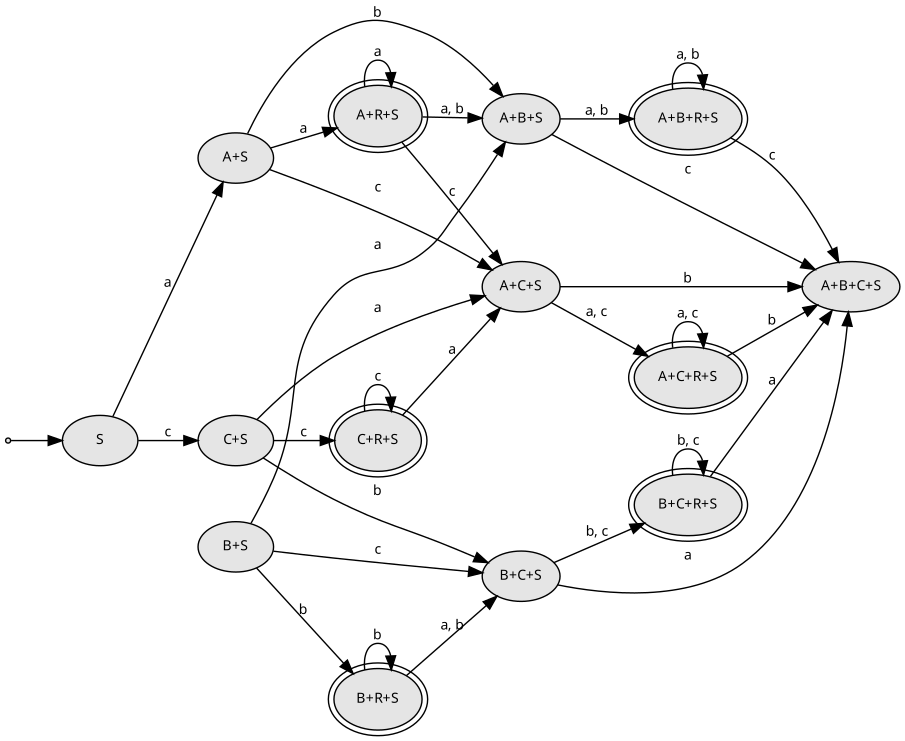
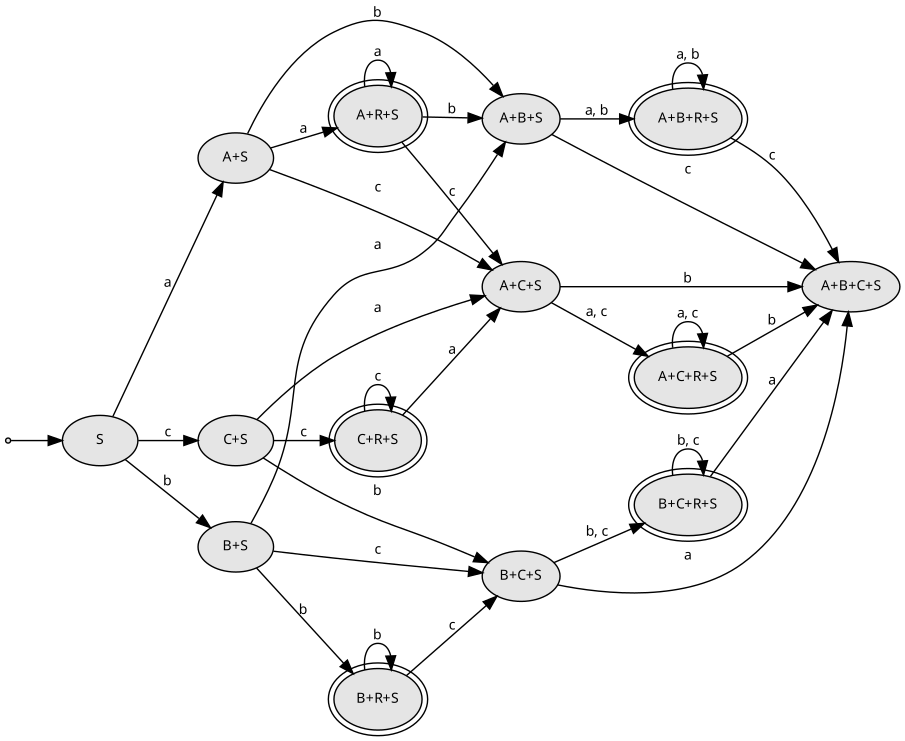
(452, 110) -> (452, 110)
none -> (162, 489)
(452, 626) -> (452, 626)
